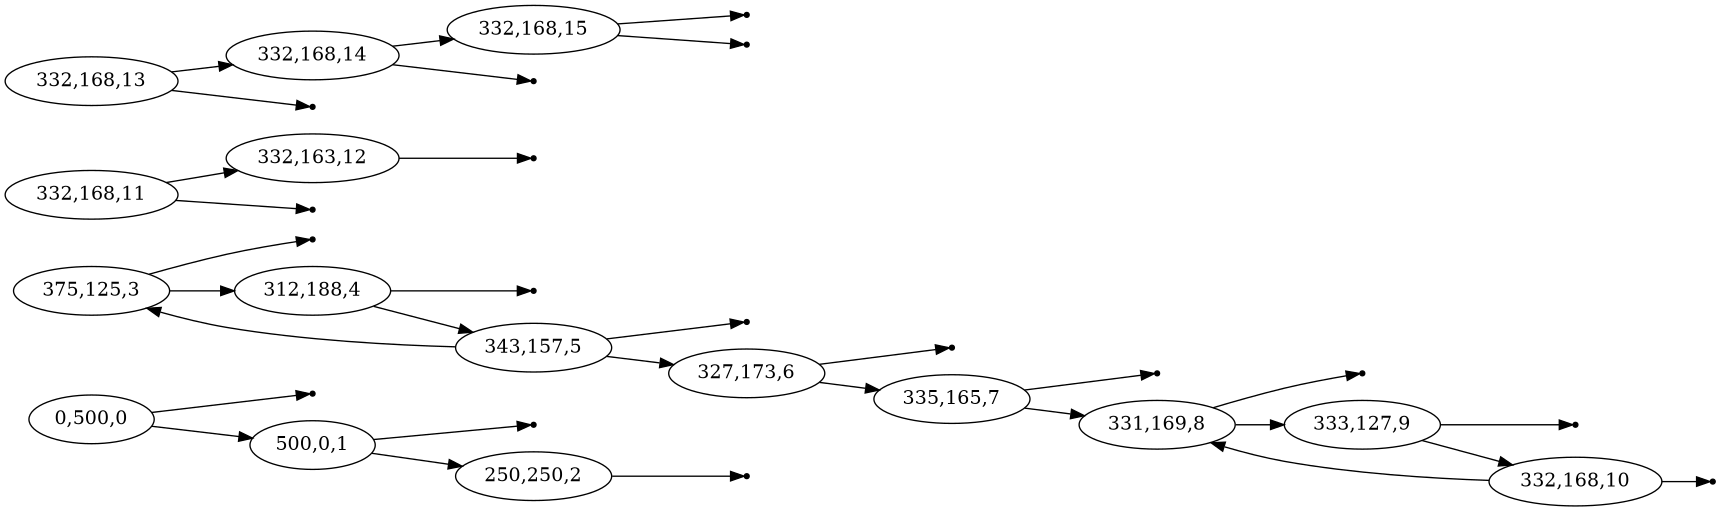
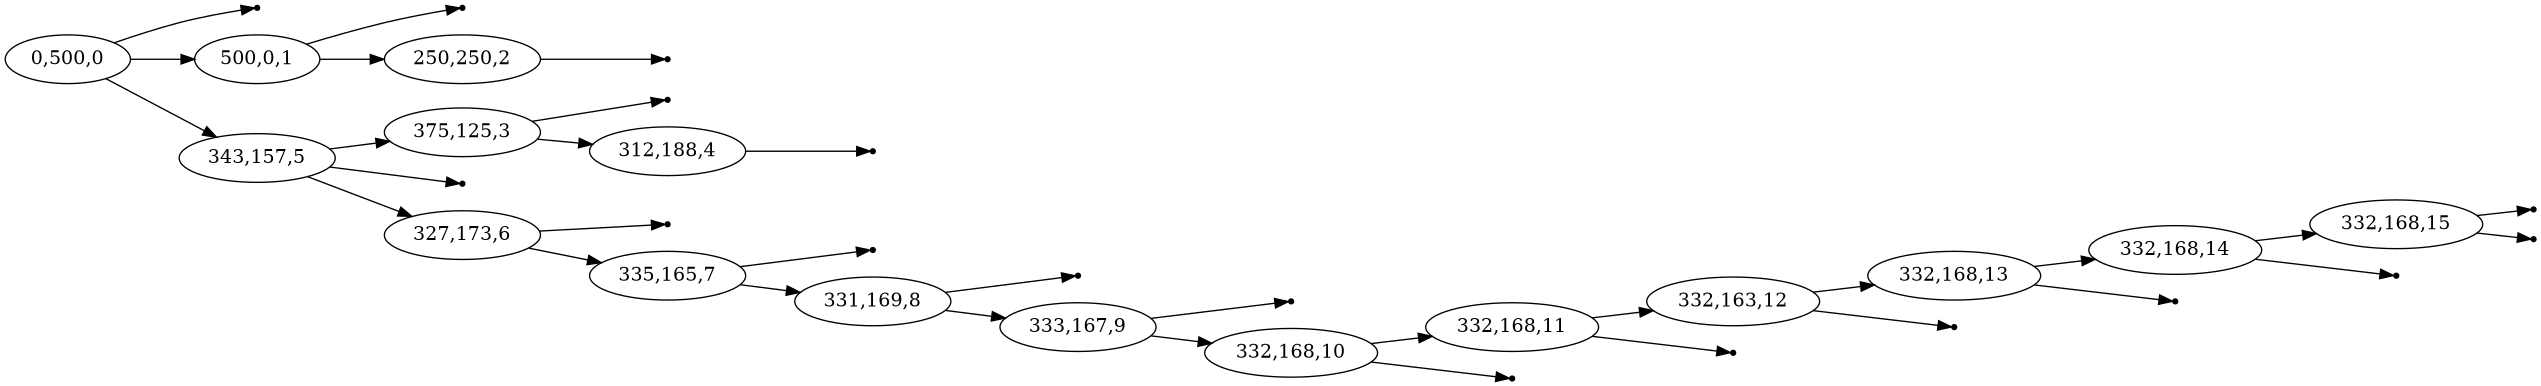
none -> (1837, 289)
(416, 318) -> (155, 105)
(1362, 425) -> (1078, 327)
(1356, 471) -> (1395, 341)
